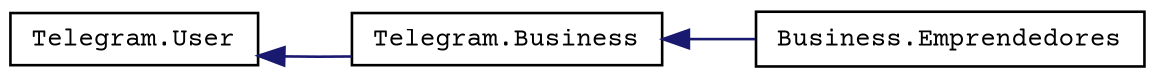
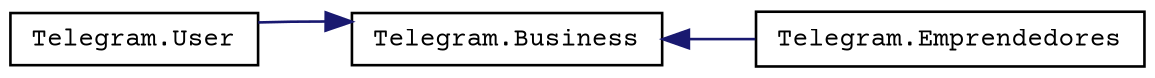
(950, 39) -> (950, 39)
(318, 57) -> (292, 22)
